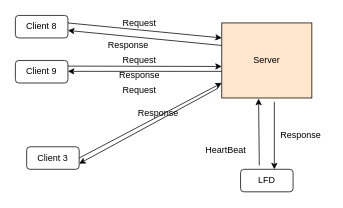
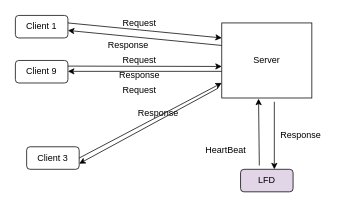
(42, 27) -> (42, 27)
(267, 60) -> (267, 60)
(267, 180) -> (267, 180)
